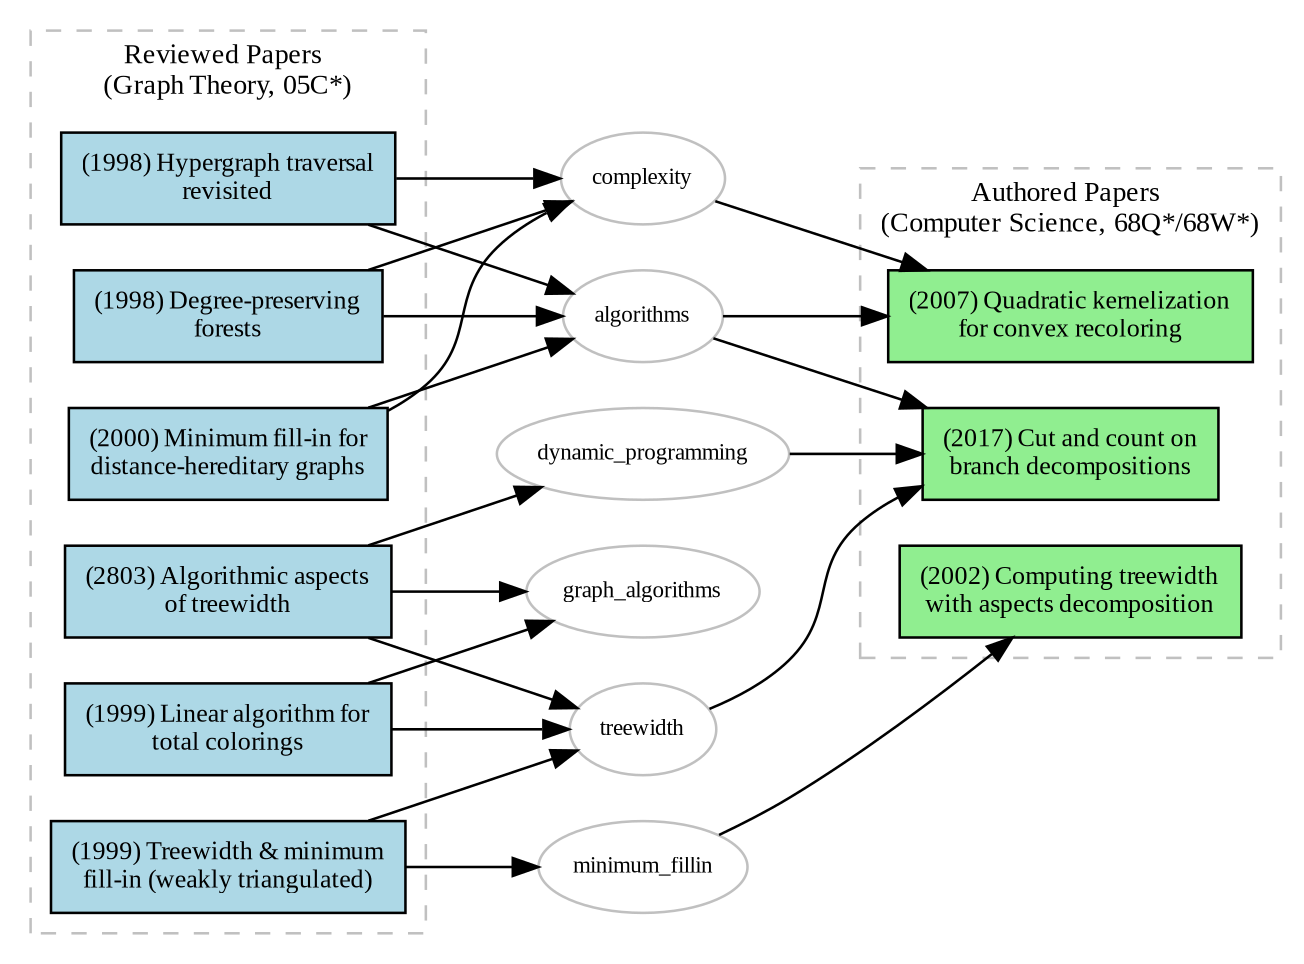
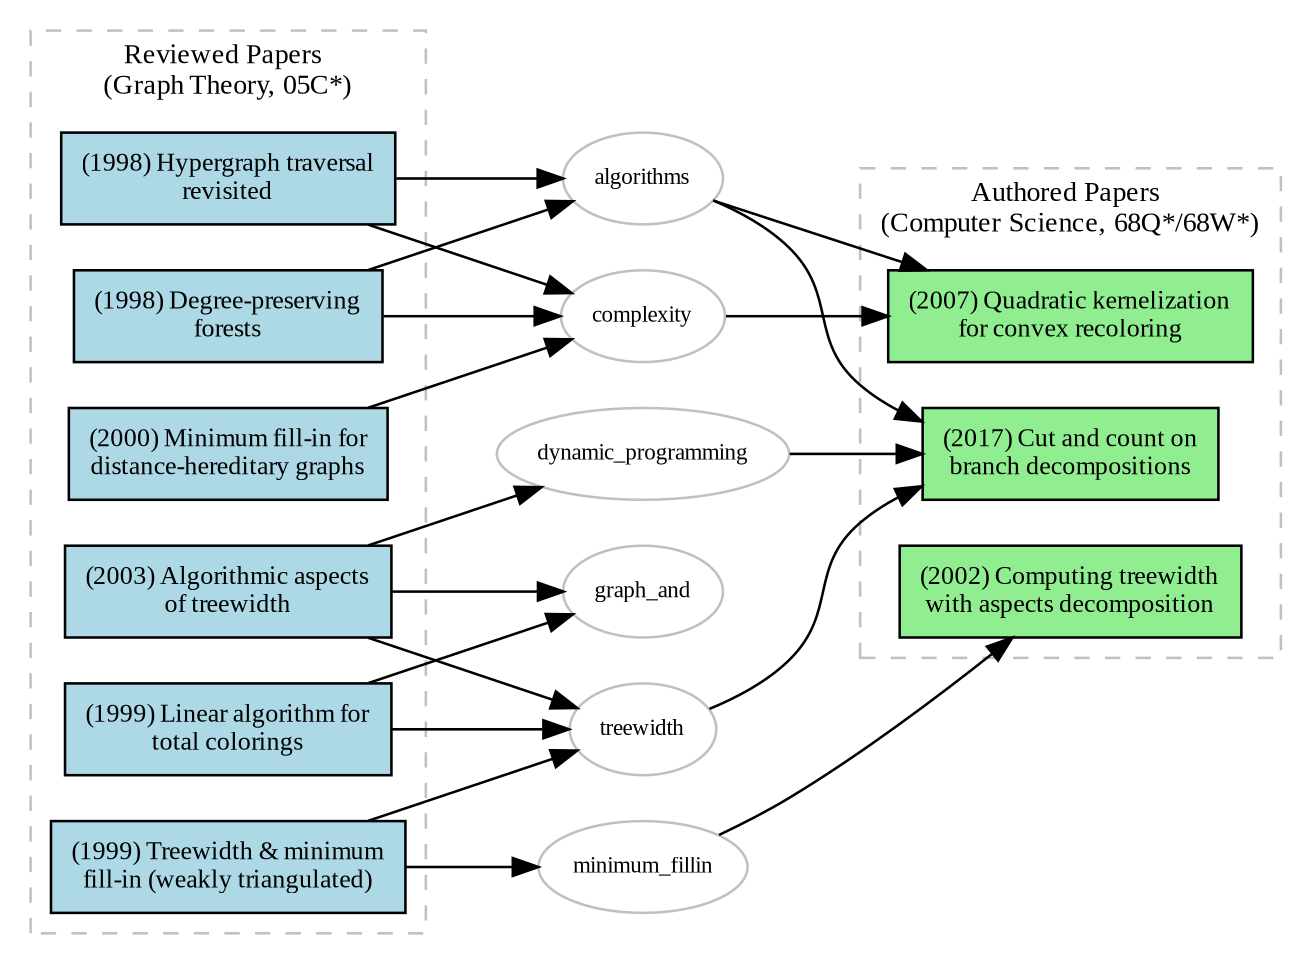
(458, 377) -> none
(228, 592) -> (228, 592)
(643, 592) -> (643, 592)
